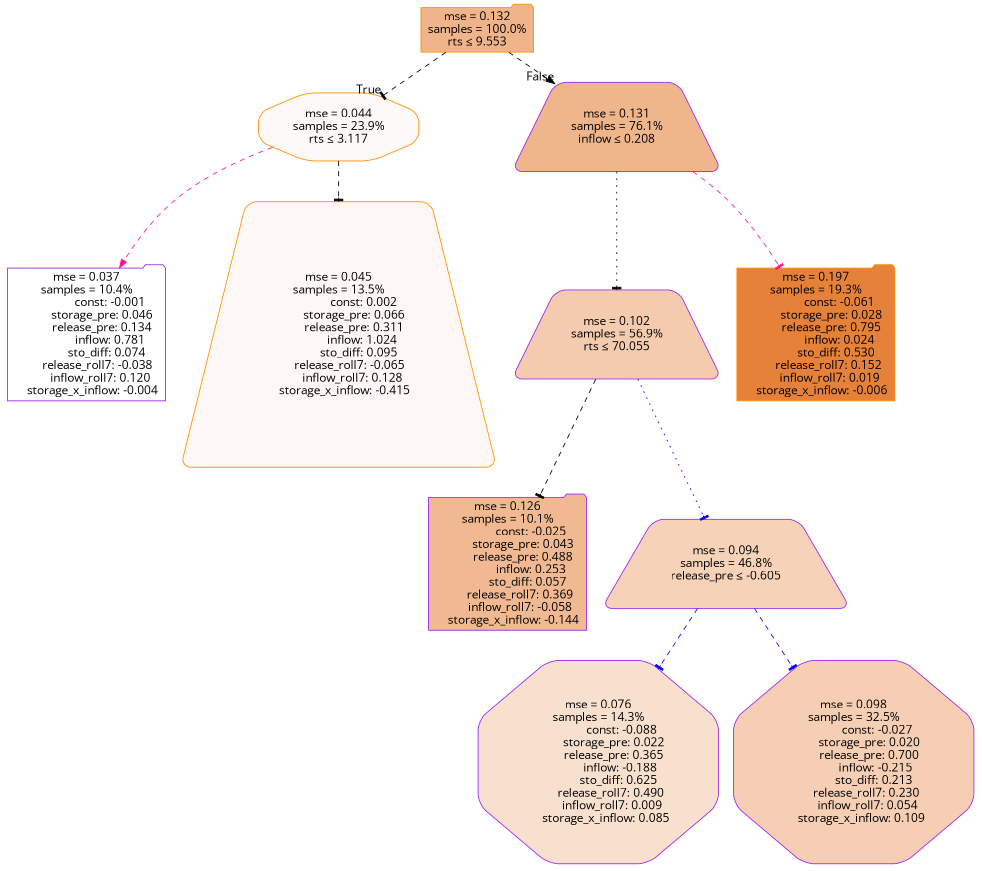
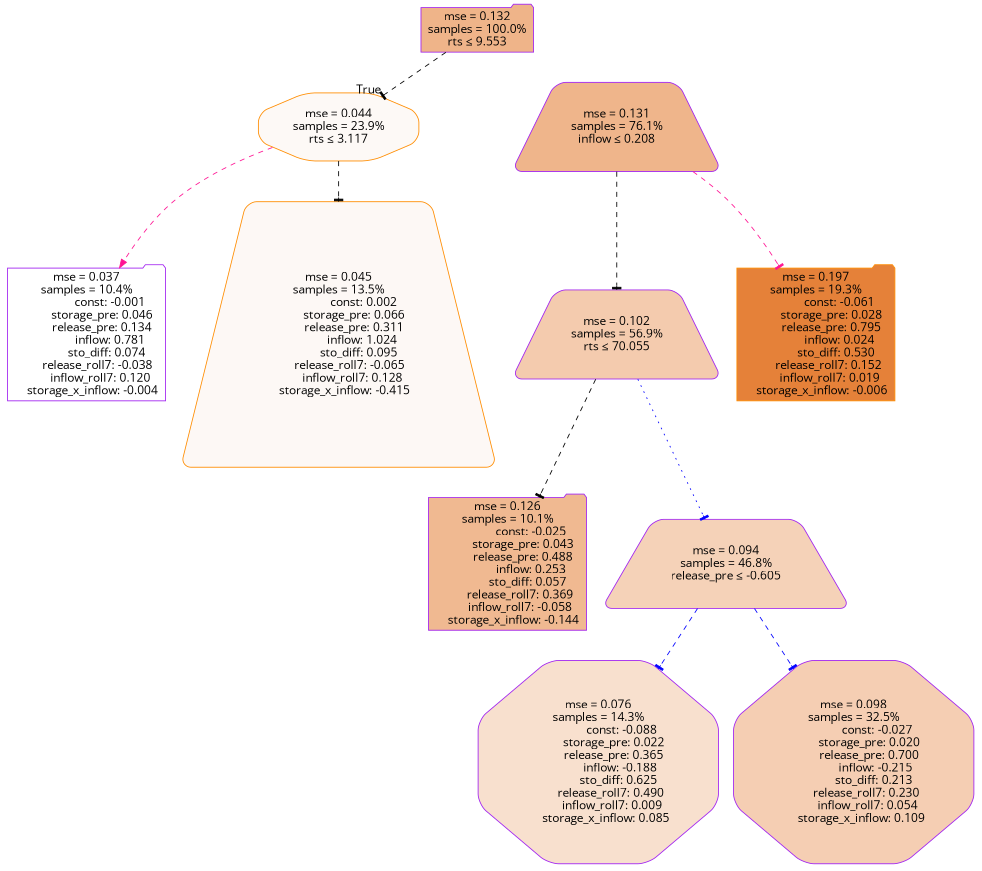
(477, 30) -> (477, 30)
(528, 66) -> none
(617, 229) -> (617, 229)
